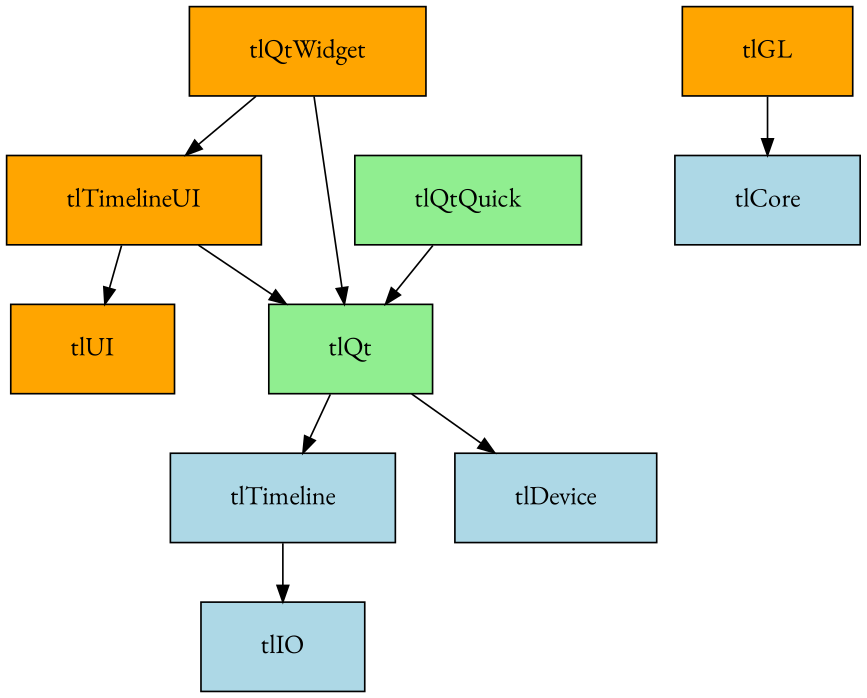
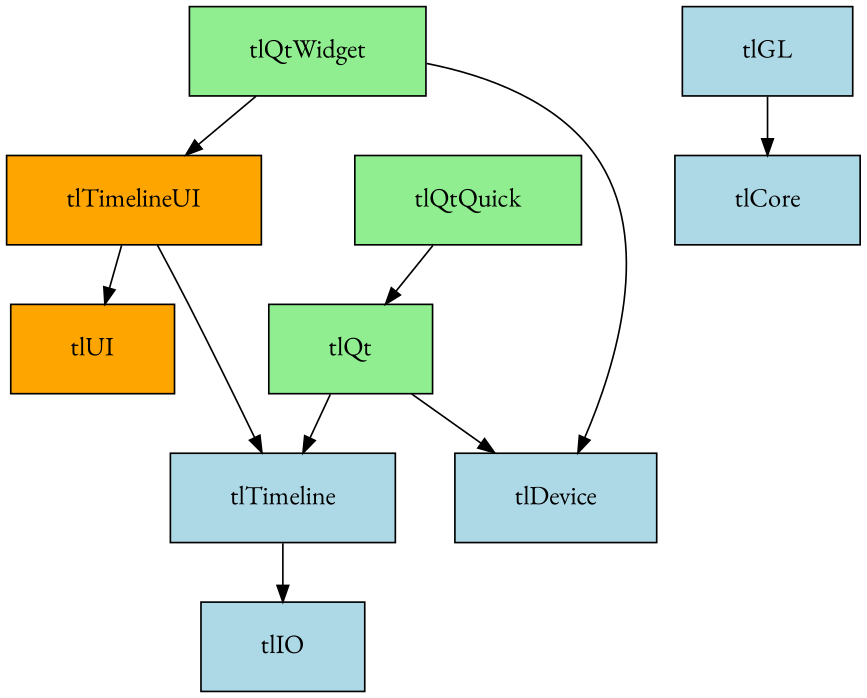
(308, 51) -> (308, 51)
(768, 51) -> (768, 51)
(328, 192) -> (616, 199)
(235, 270) -> (207, 341)
